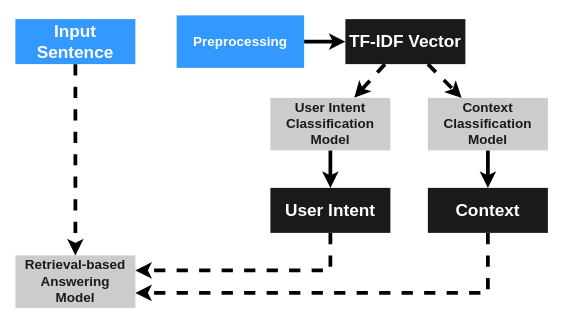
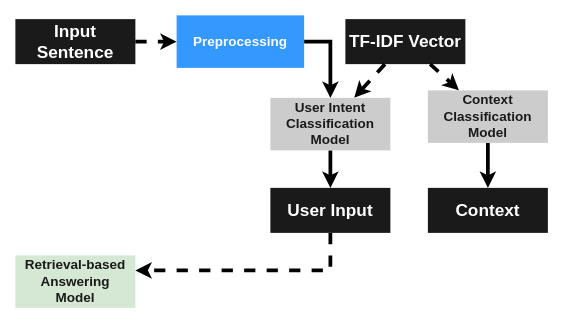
(75, 42) -> (75, 42)
none -> (142, 42)
(330, 42) -> (330, 62)
(488, 124) -> (488, 117)
(330, 210) -> (330, 210)
(75, 232) -> none
(75, 282) -> (75, 282)
(156, 293) -> none
